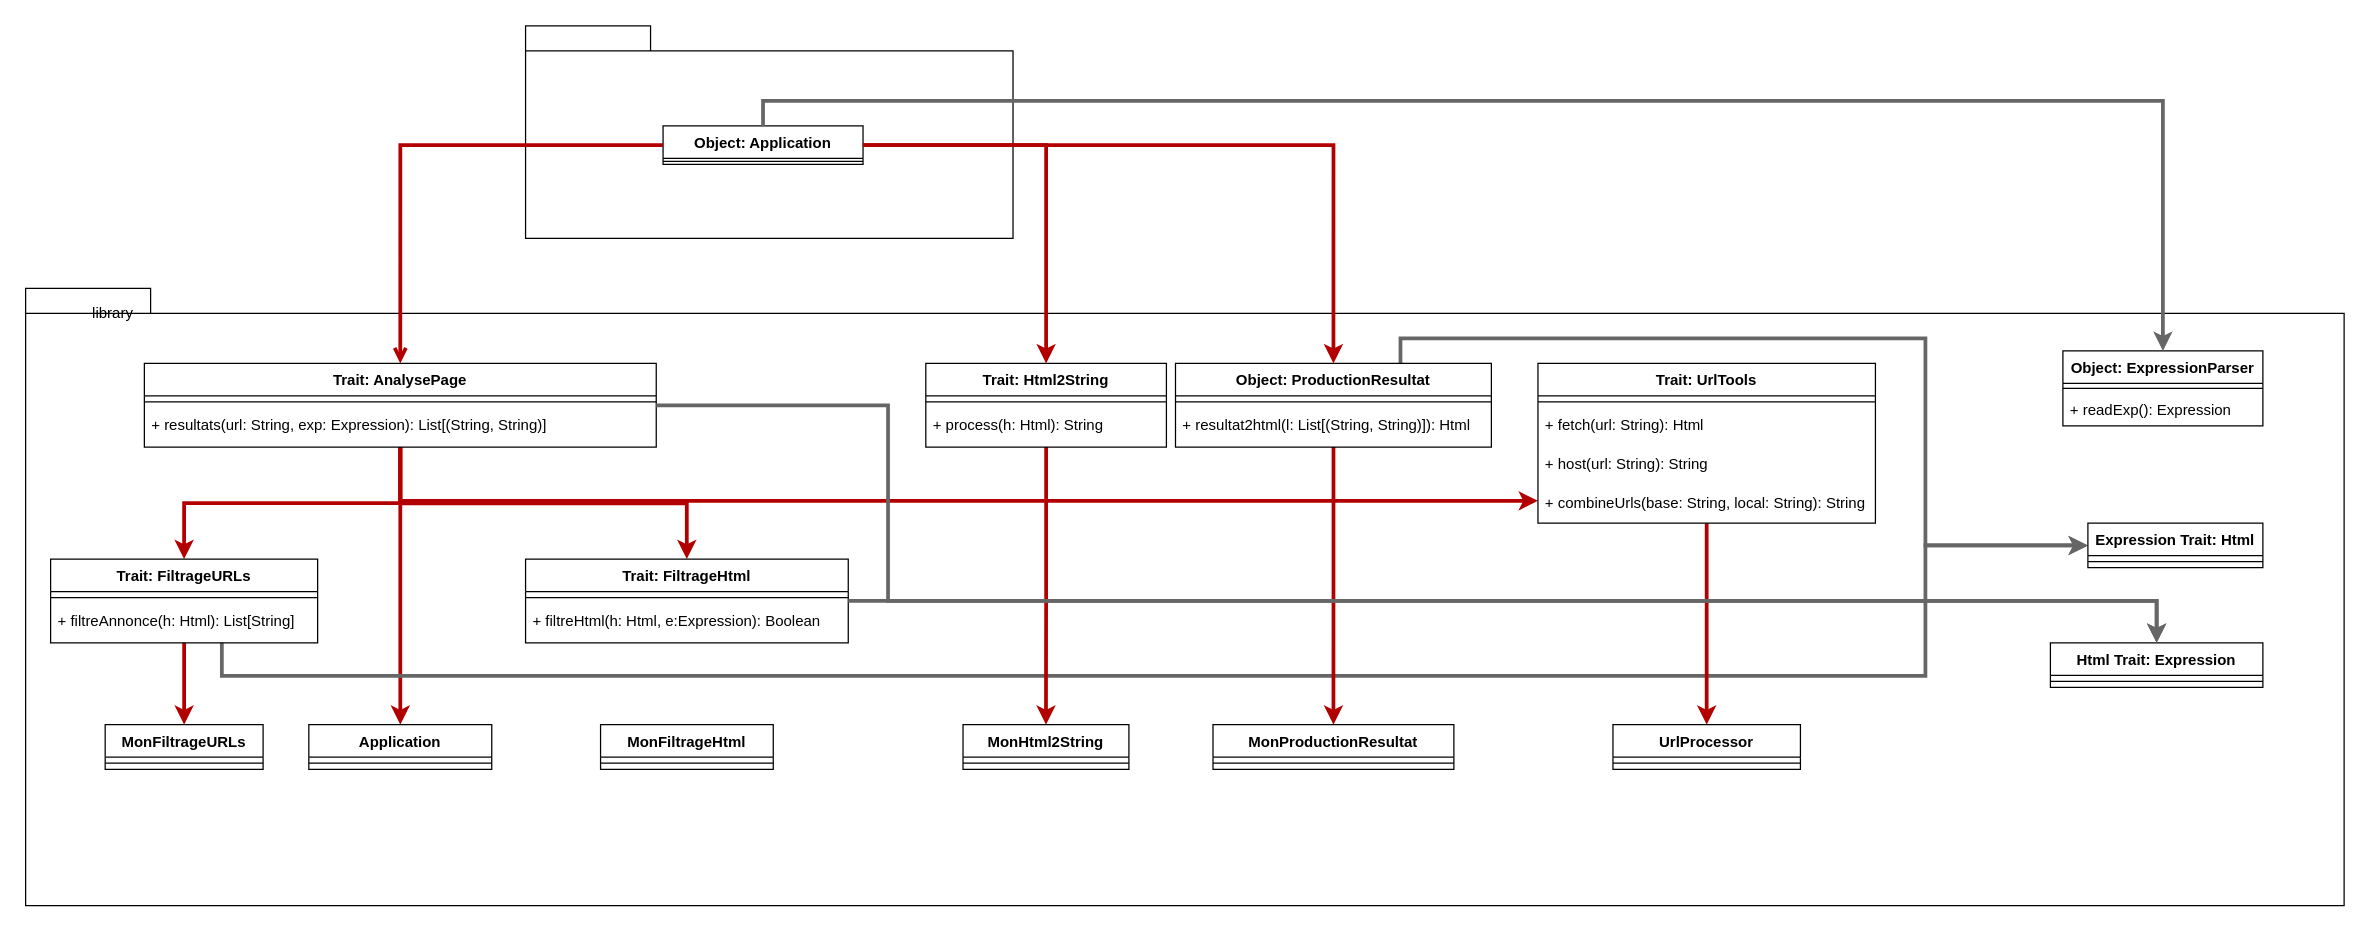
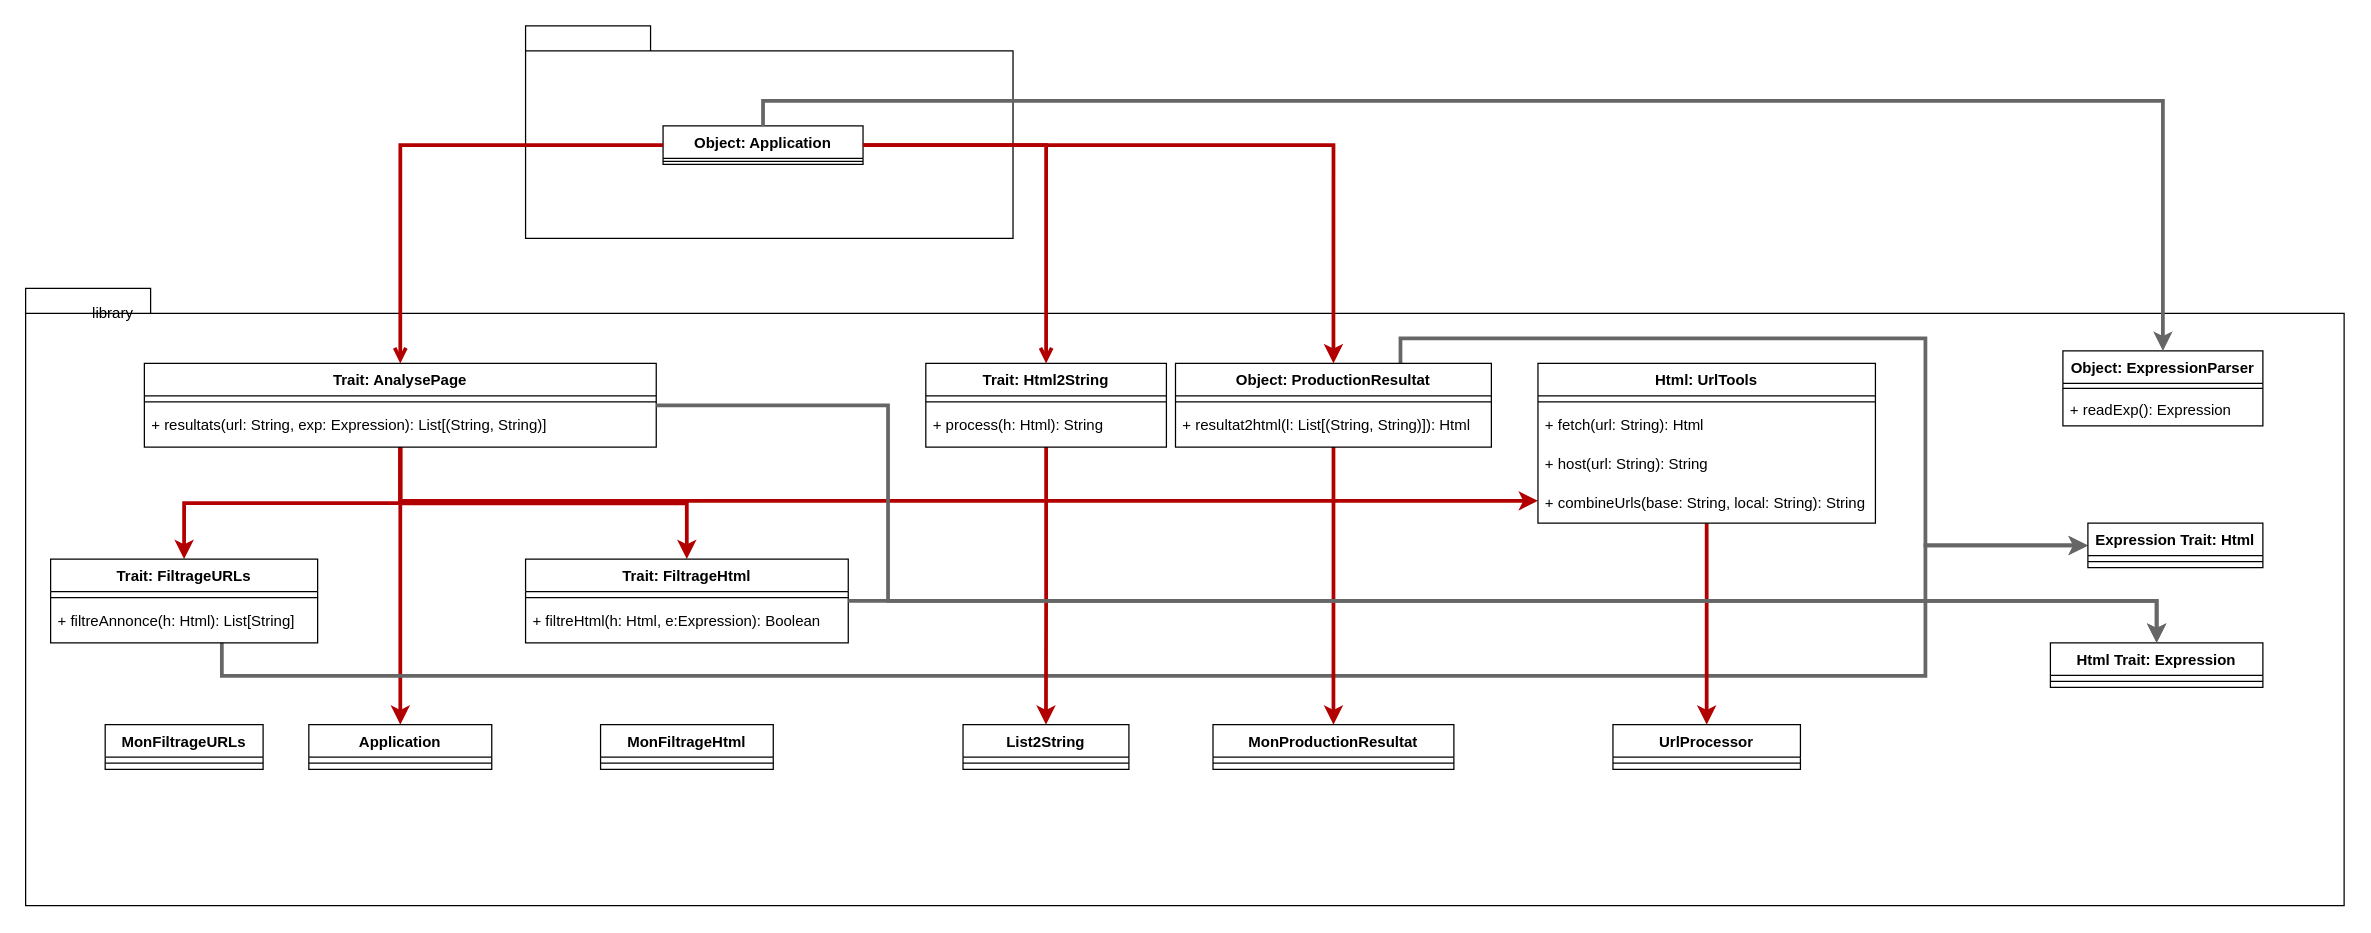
(1046, 347) -> (1046, 348)
(1706, 380) -> (1706, 380)
(184, 678) -> none
(1045, 741) -> (1045, 741)
